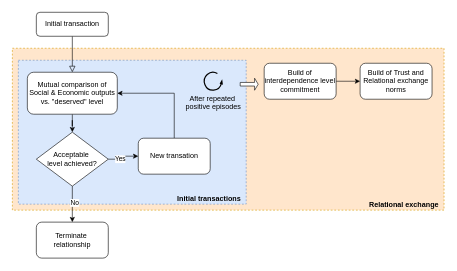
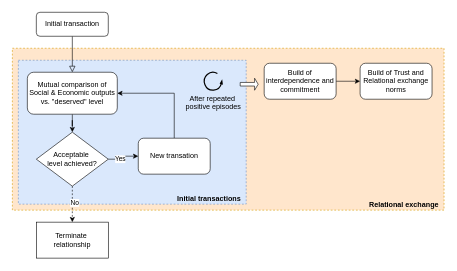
(300, 81) -> (300, 81)
(72, 205) -> (72, 205)
(72, 240) -> (72, 240)
